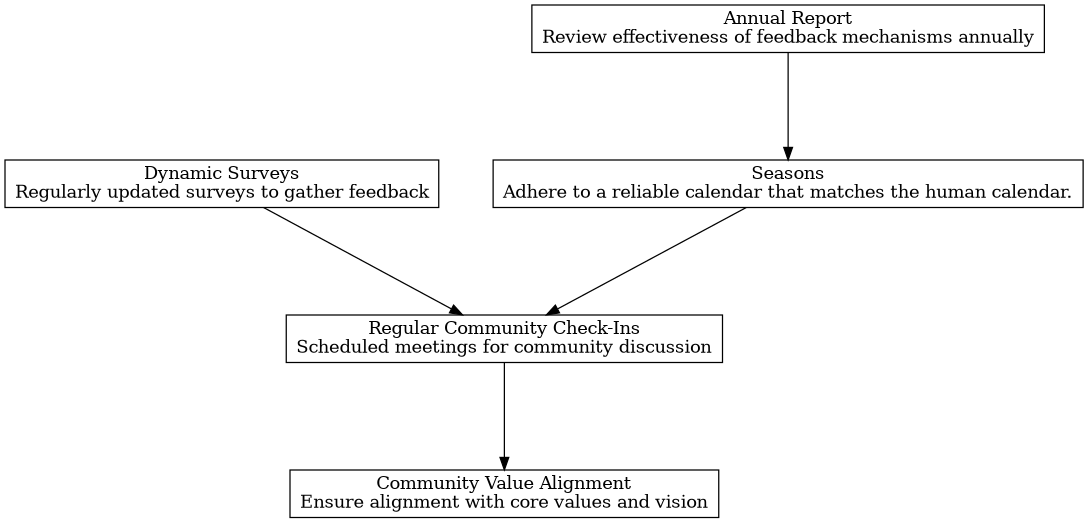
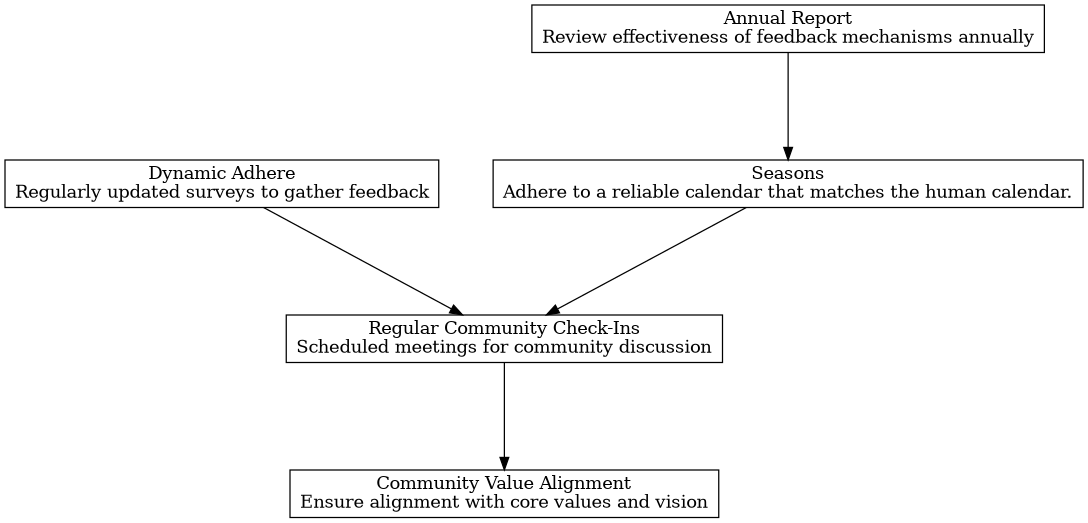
(222, 184) -> (222, 184)
